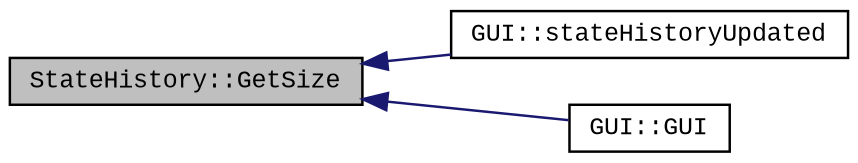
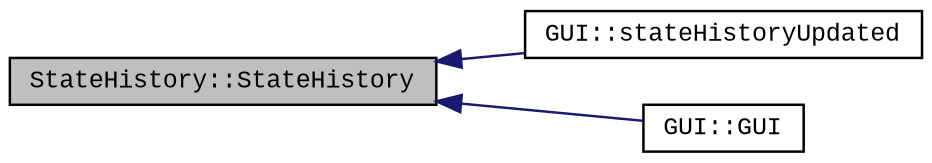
(186, 81) -> (223, 81)
